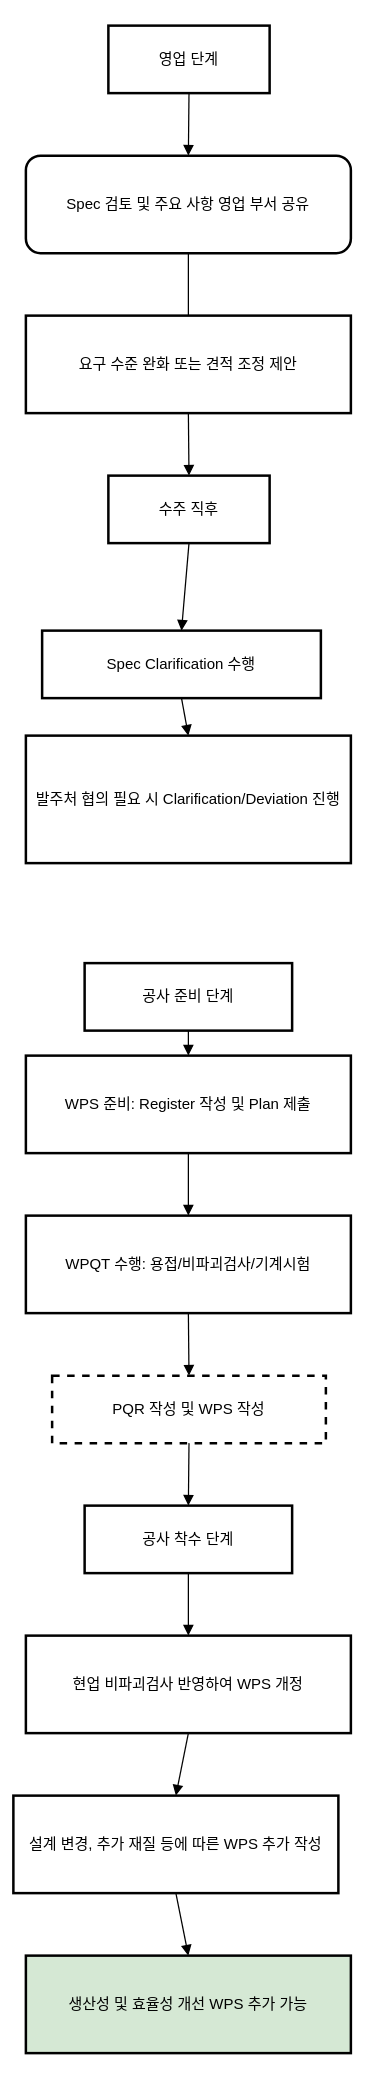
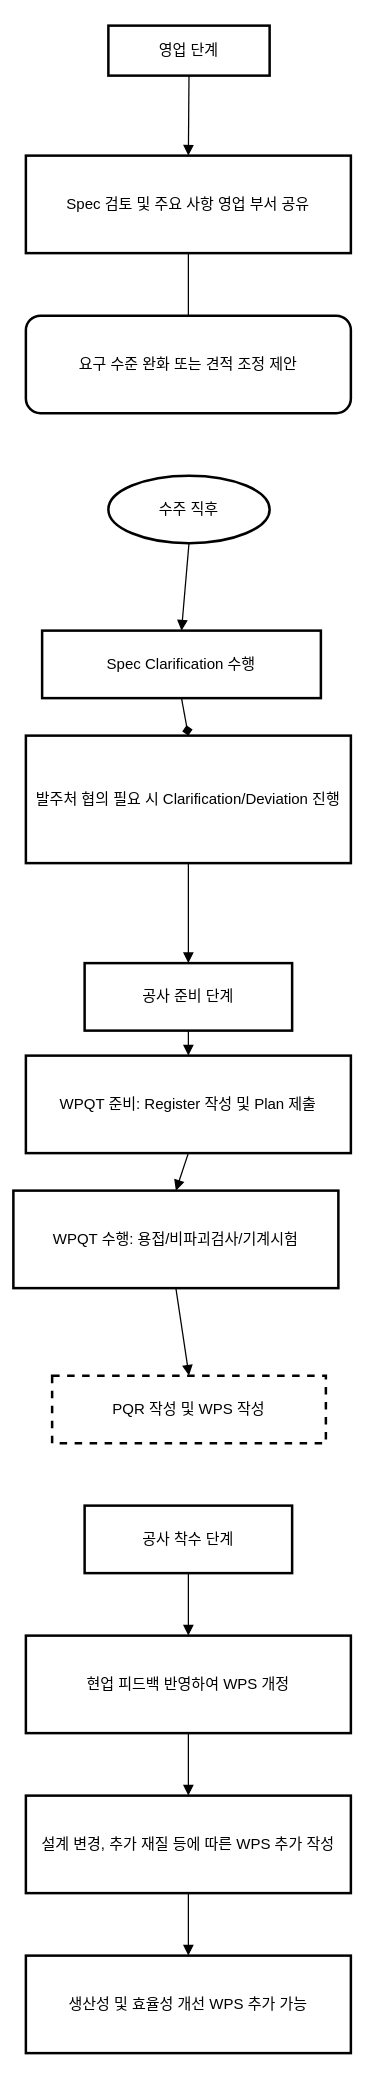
(189, 59) -> (189, 51)
(188, 204) -> (188, 204)
(188, 364) -> (188, 364)
(188, 440) -> none
(189, 509) -> (189, 509)
(186, 724) -> (186, 724)
none -> (188, 909)
(188, 1104) -> (188, 1104)
(188, 1264) -> (176, 1239)
(188, 1470) -> none
(188, 1684) -> (188, 1684)
(176, 1844) -> (188, 1844)
(188, 2004) -> (188, 2004)
